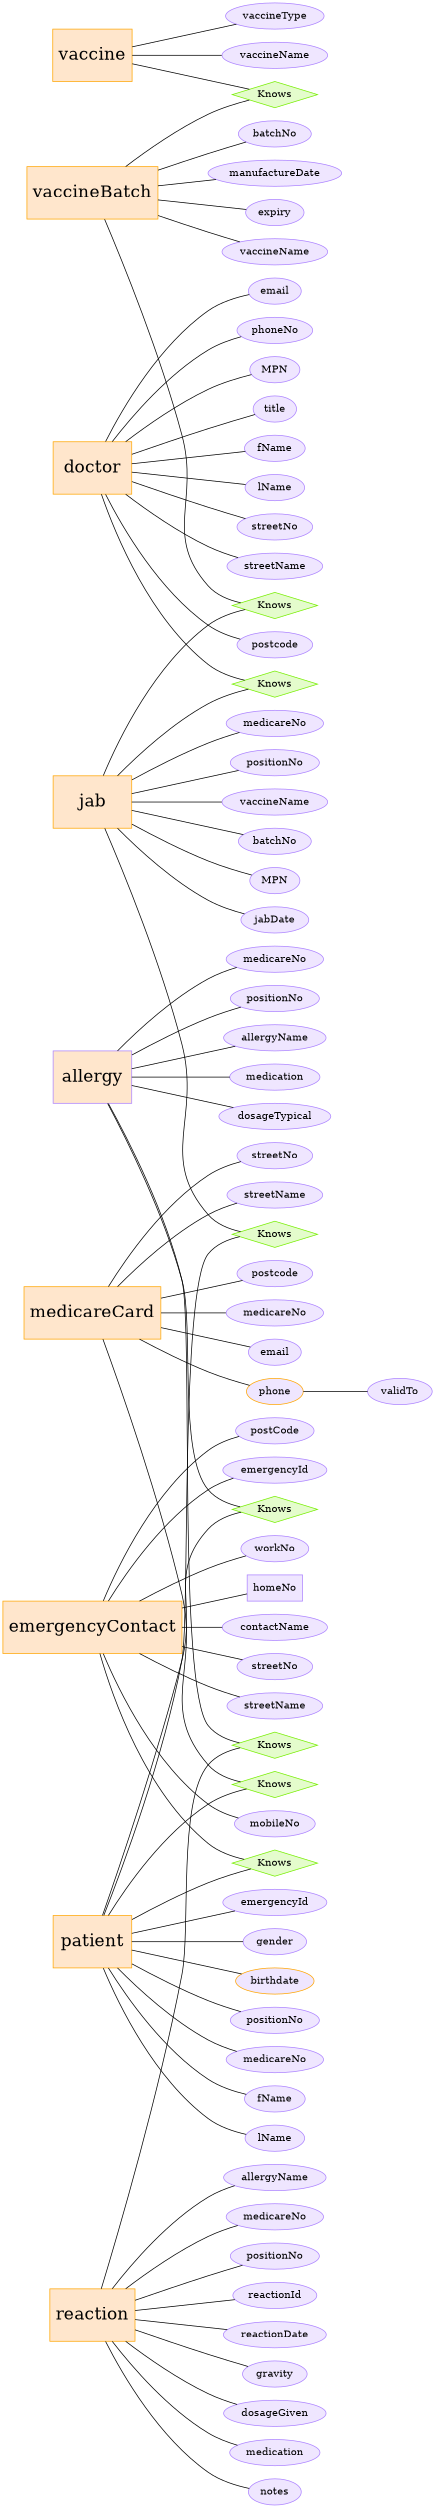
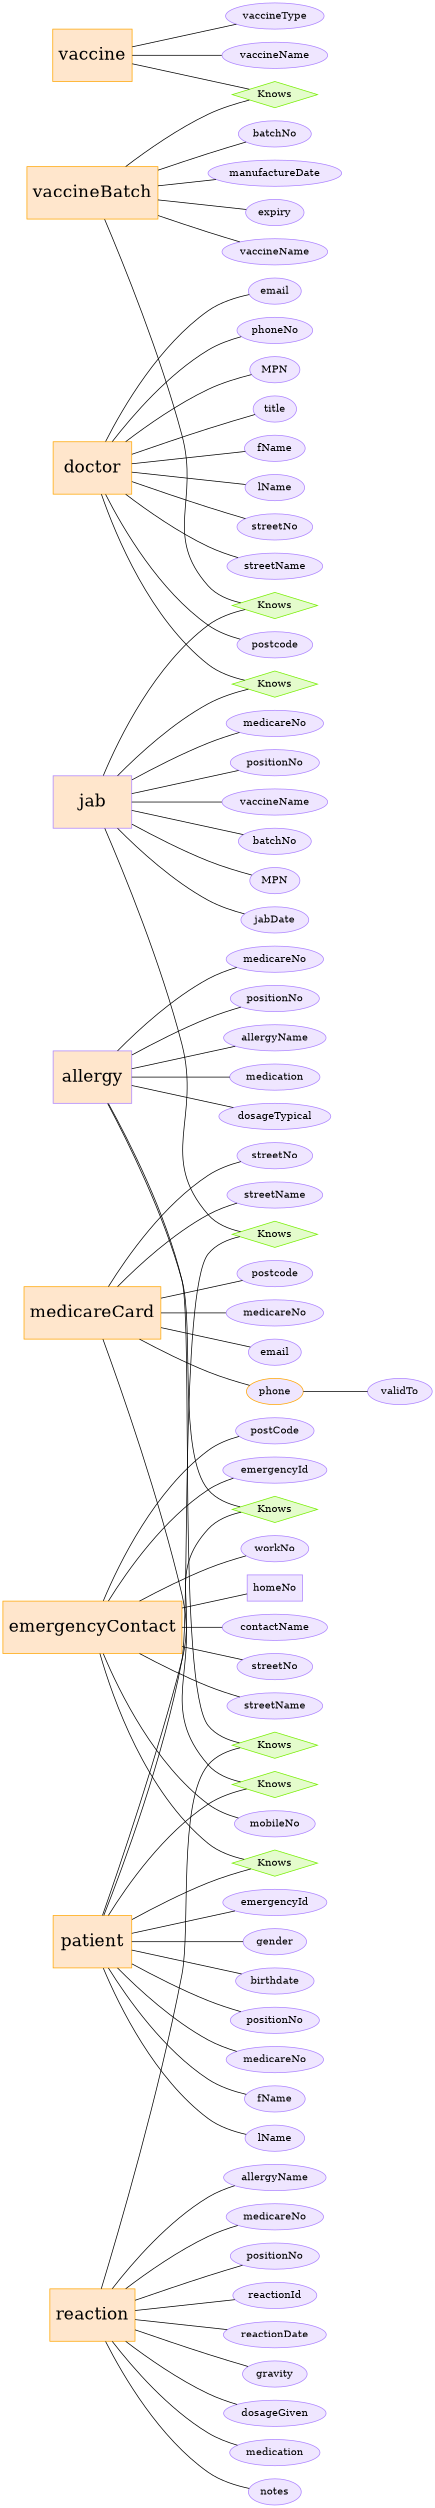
(92, 802) -> (92, 802)
(275, 1981) -> (275, 1981)
